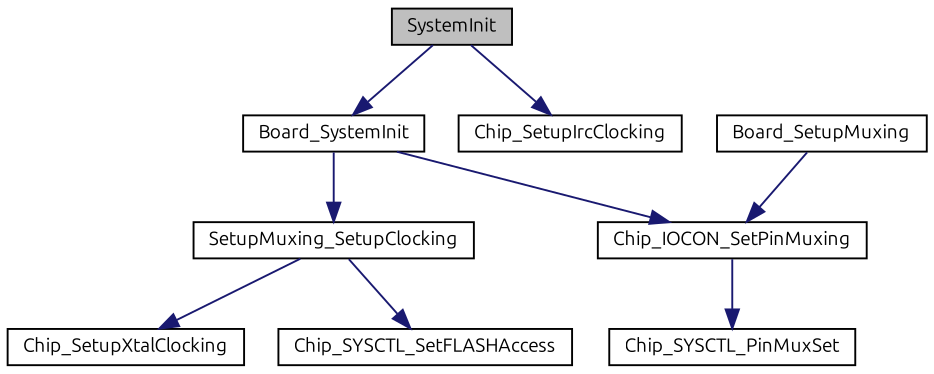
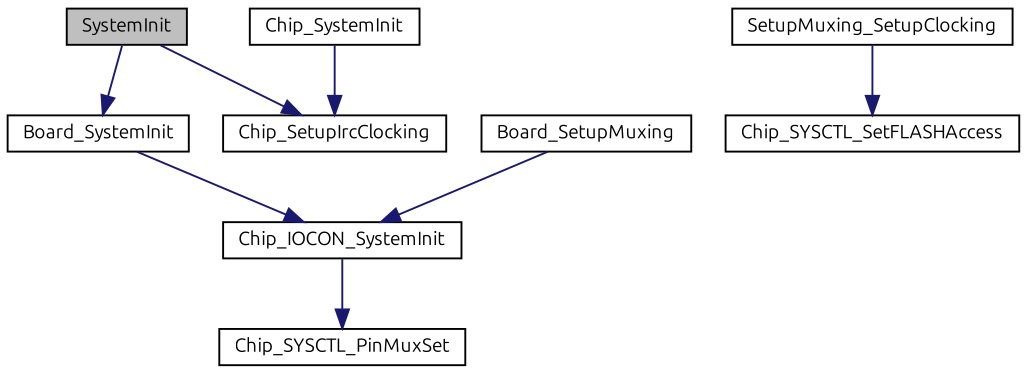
none -> (335, 27)
(334, 177) -> none
(732, 240) -> (342, 240)
(126, 347) -> none
